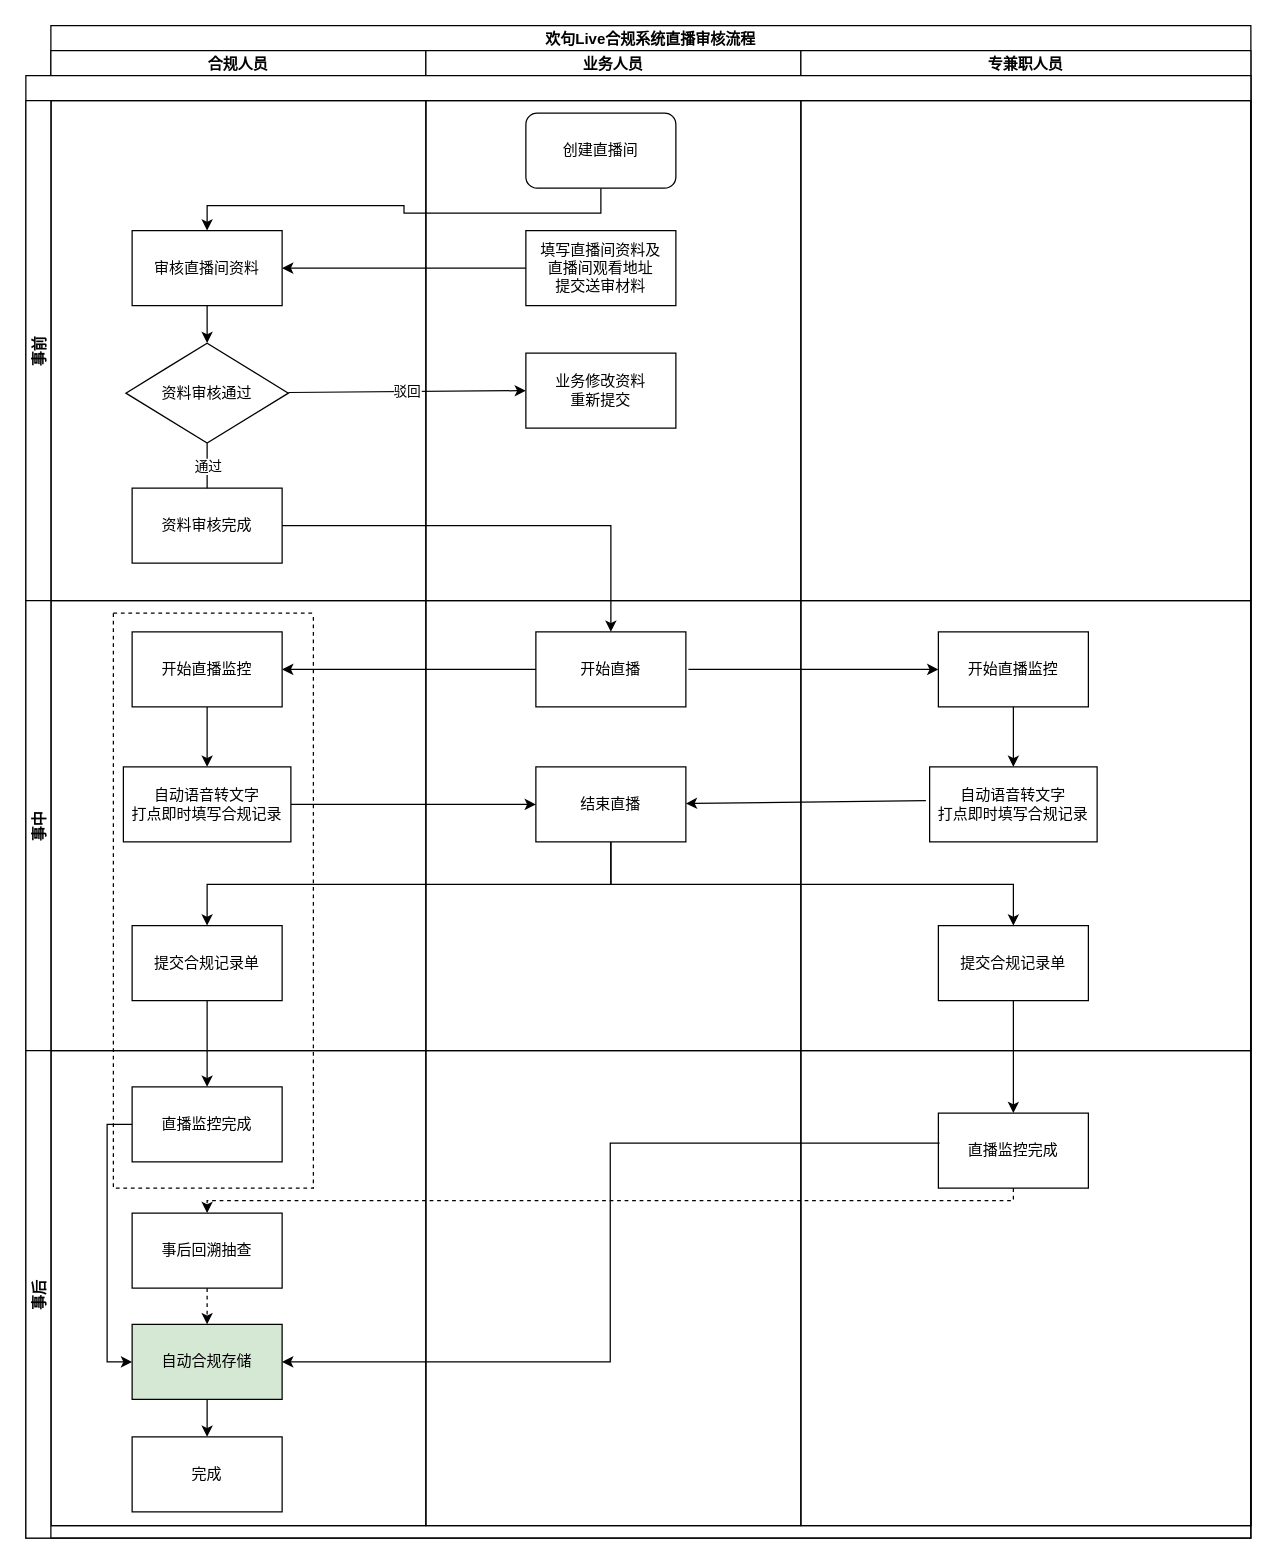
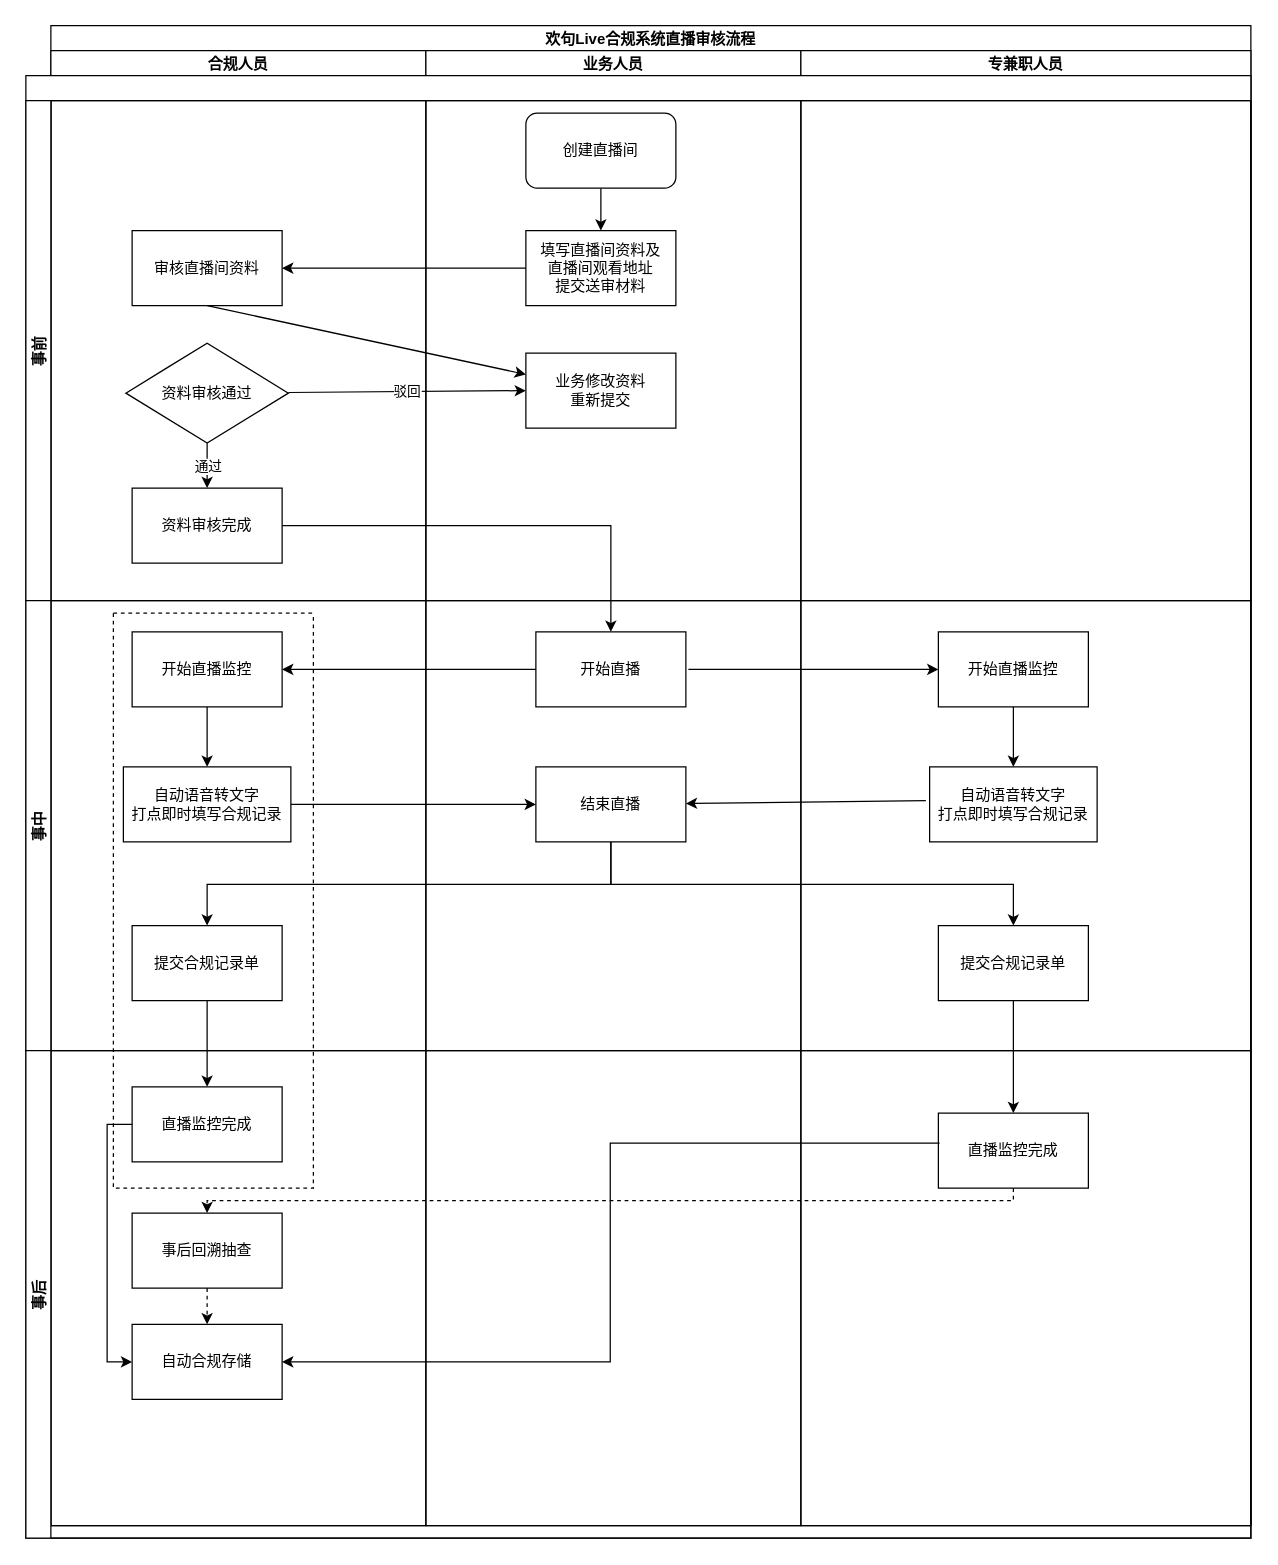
(401, 206) -> (601, 217)
(207, 320) -> (362, 339)
(207, 481) -> (207, 478)
(207, 1362) -> (207, 1362)
(207, 1414) -> none
(207, 1474) -> none
